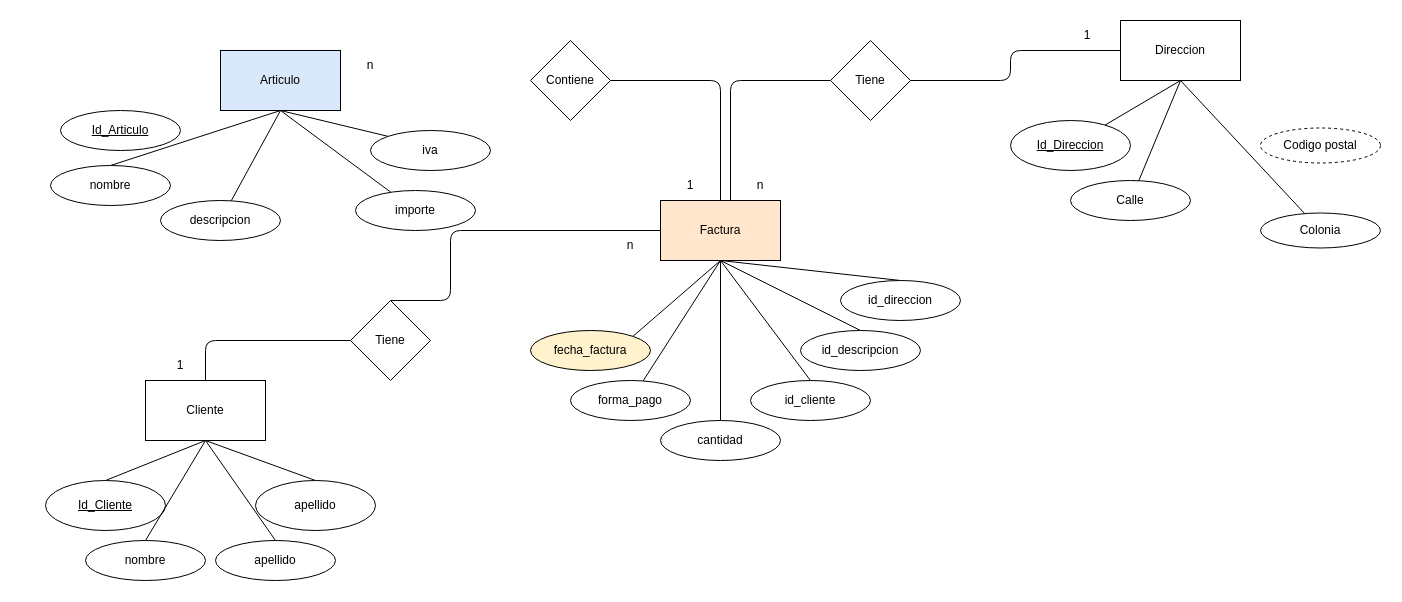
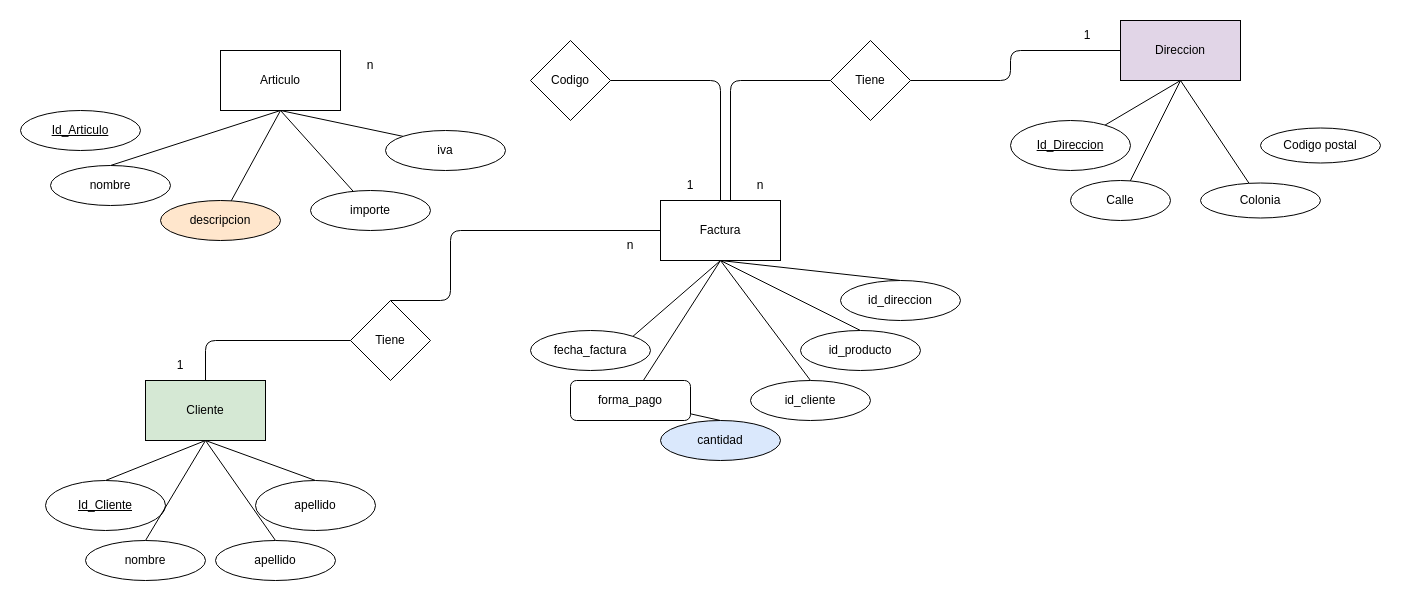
(1181, 51) -> (1181, 51)
(281, 81) -> (281, 81)
(571, 81) -> (571, 81)
(121, 131) -> (81, 131)
(1321, 146) -> (1321, 146)
(431, 151) -> (446, 151)
(1131, 201) -> (1121, 201)
(416, 211) -> (371, 211)
(221, 221) -> (221, 221)
(721, 231) -> (721, 231)
(1321, 231) -> (1261, 201)
(721, 343) -> (706, 417)
(591, 351) -> (591, 351)
(861, 351) -> (861, 351)
(631, 401) -> (631, 401)
(206, 411) -> (206, 411)
(721, 441) -> (721, 441)
